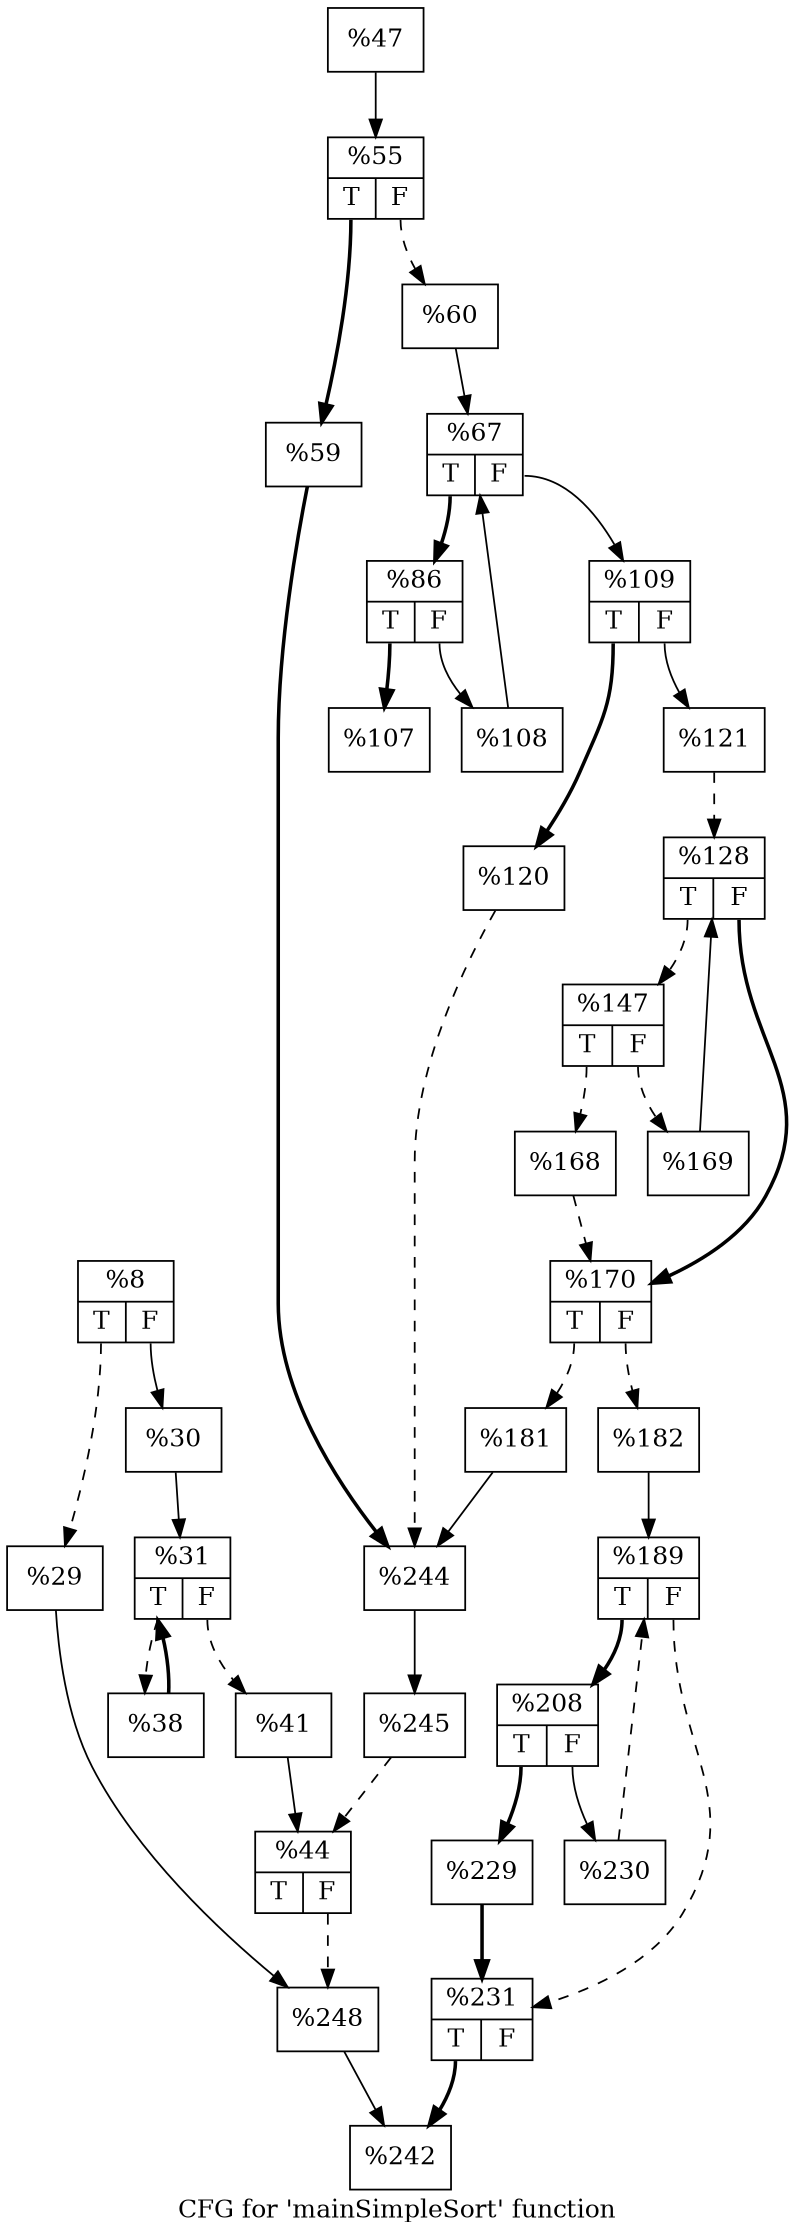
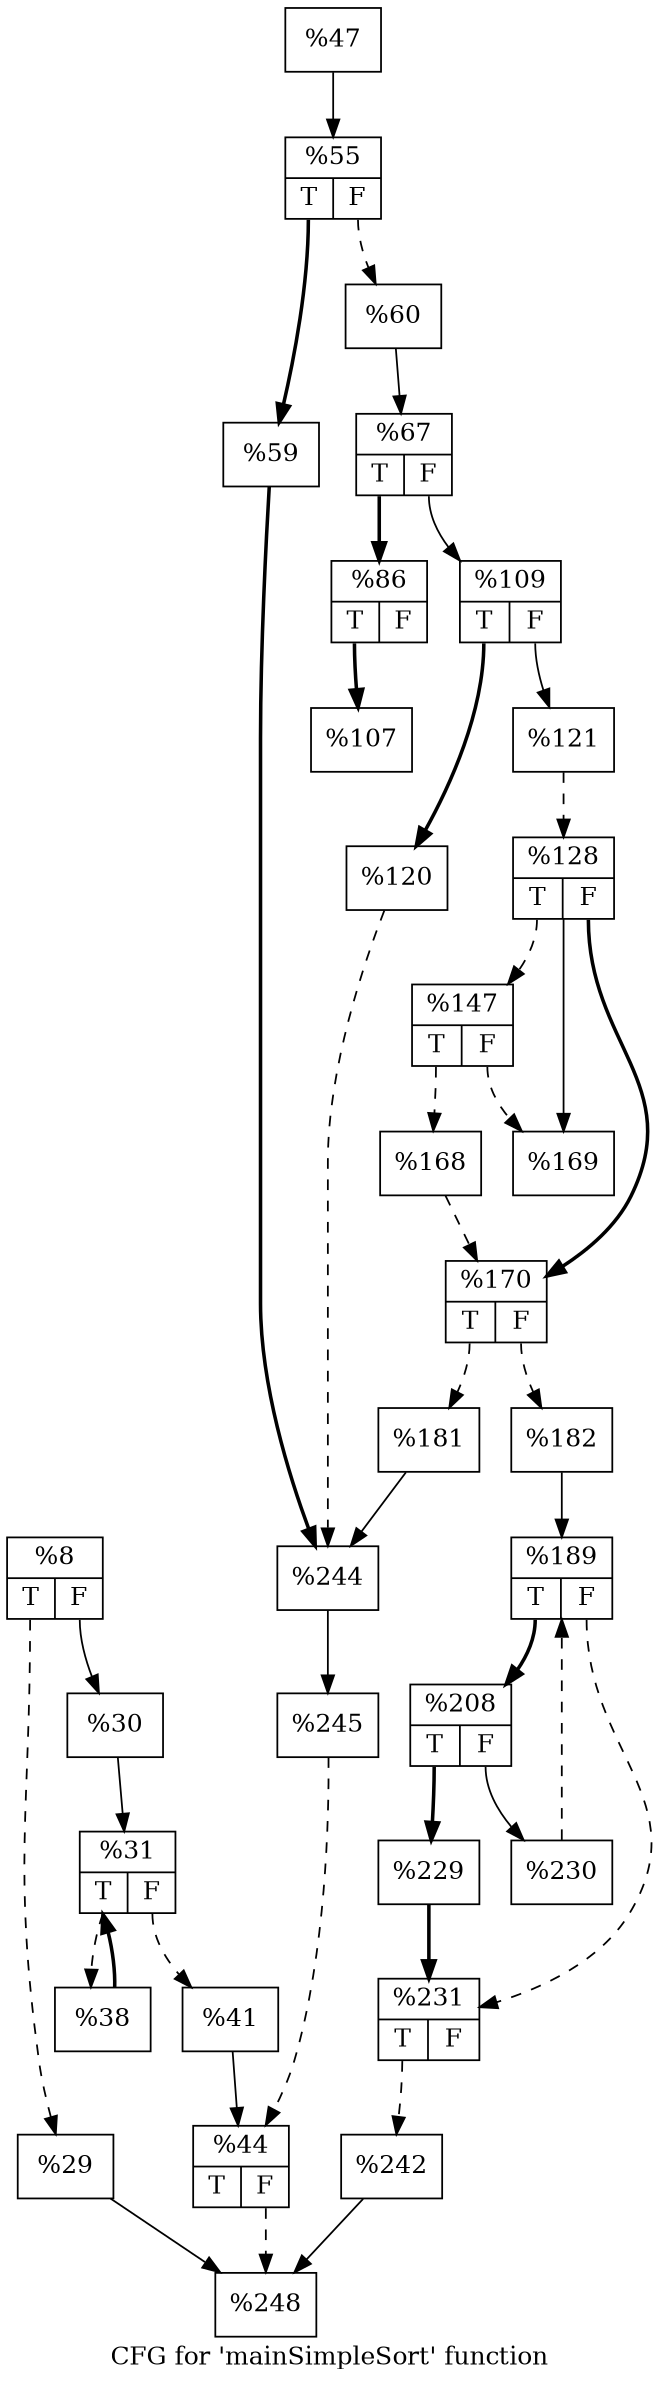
(512, 740) -> none
(705, 1034) -> (564, 1016)
(360, 2081) -> (335, 2229)
(451, 2087) -> (401, 2089)
